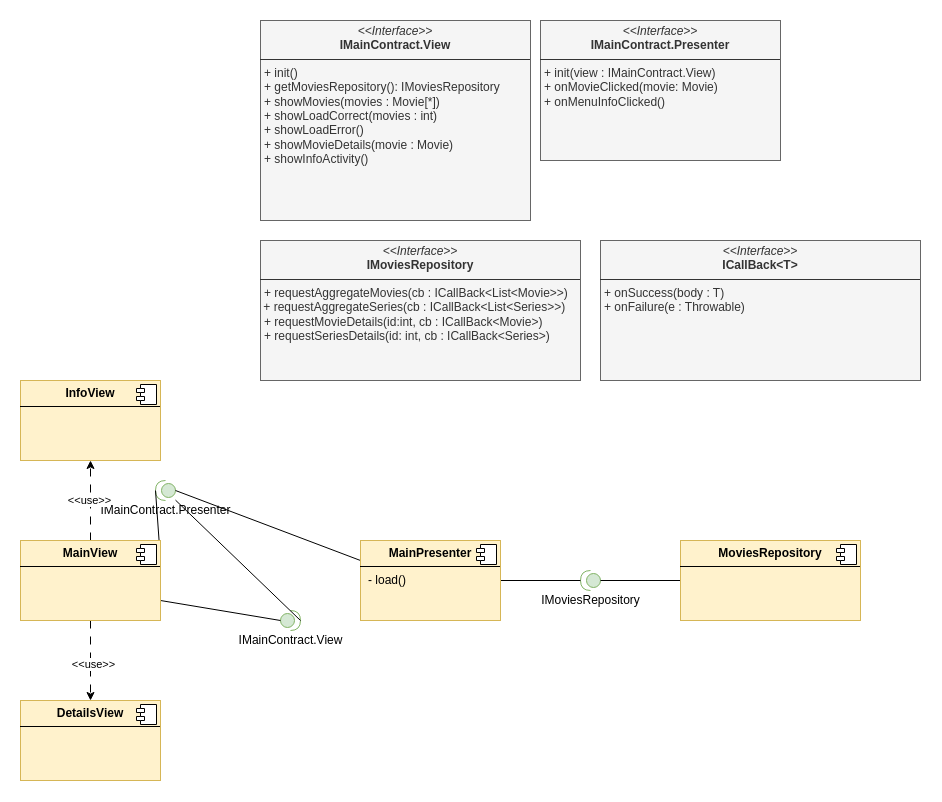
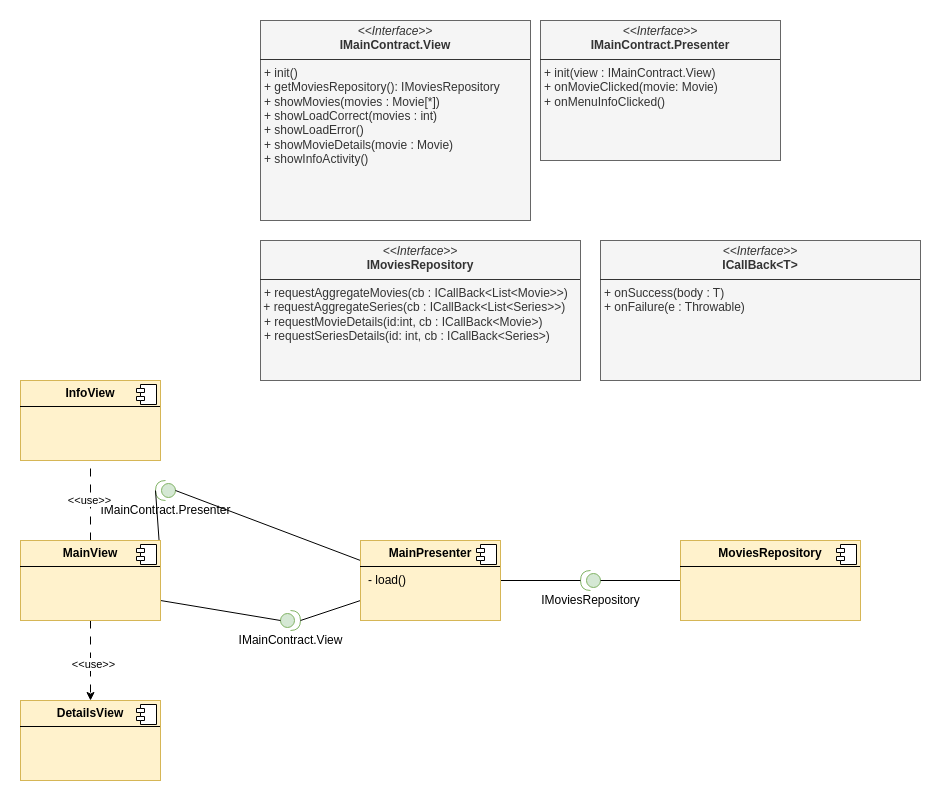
(91, 468) -> (91, 465)
(237, 559) -> (331, 610)
